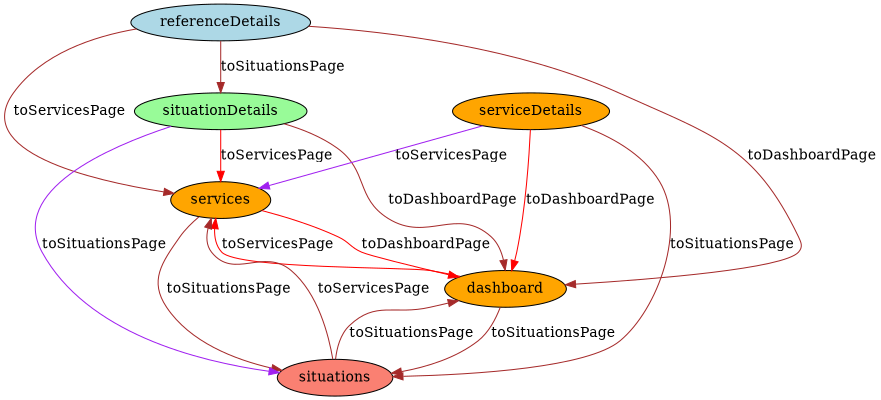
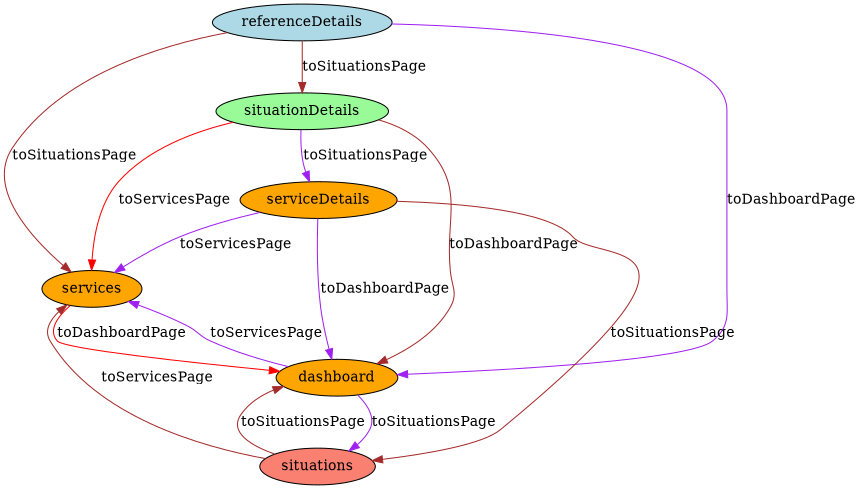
(70, 111) -> (75, 156)
(692, 126) -> (727, 201)
(525, 196) -> (319, 284)
(328, 267) -> (211, 341)
(60, 277) -> (301, 151)
(172, 315) -> none
(460, 352) -> (372, 420)
